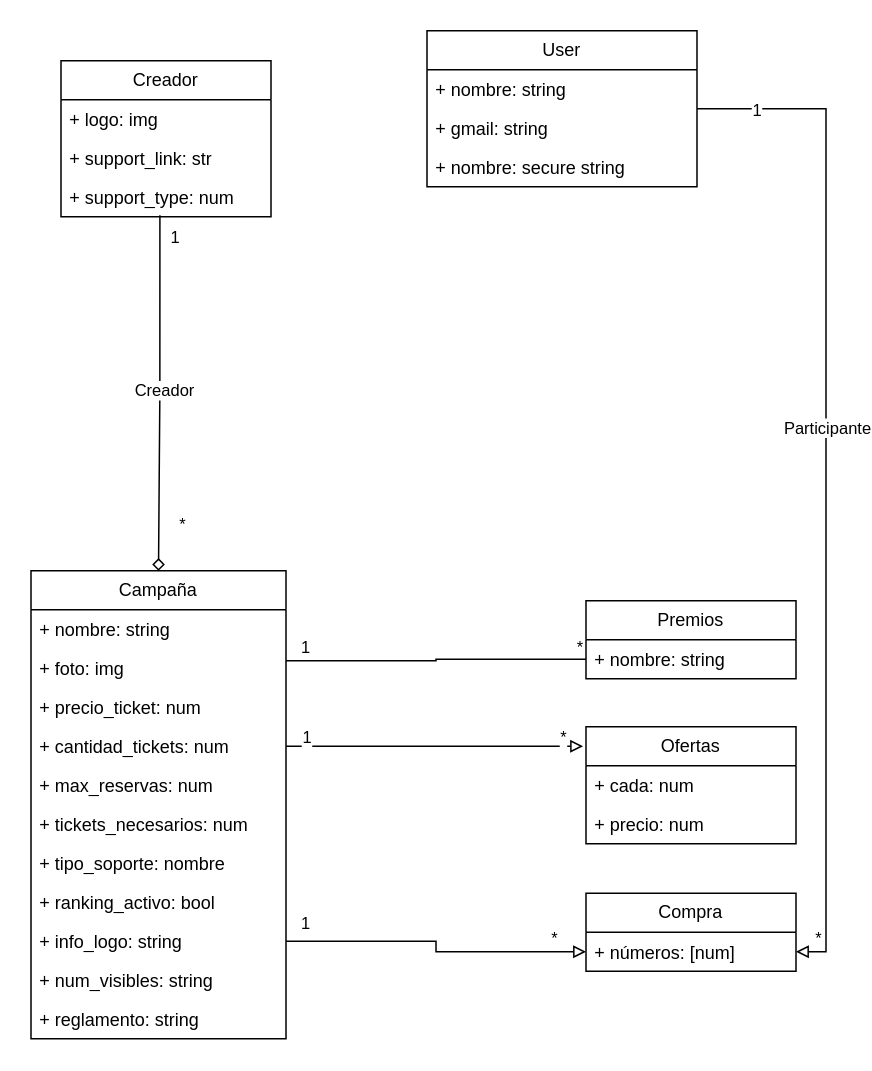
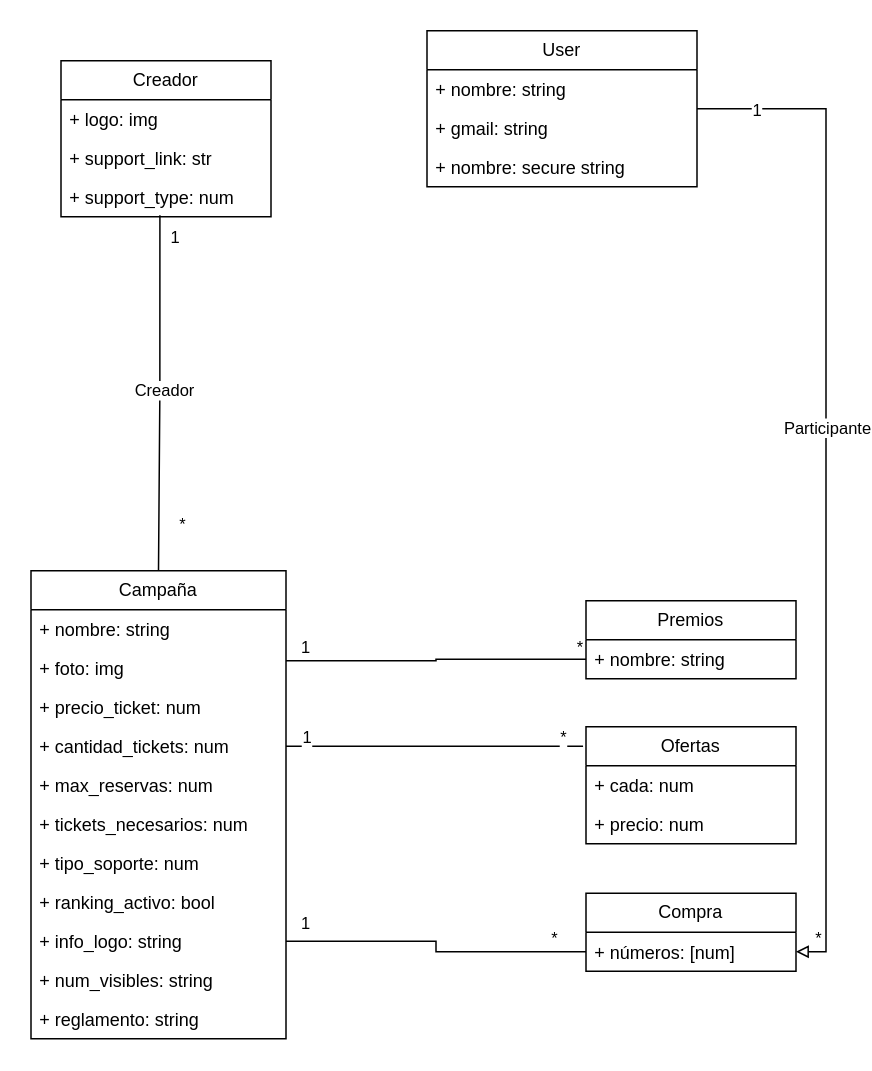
(158, 558) -> (158, 562)
(569, 746) -> (575, 746)
(141, 865) -> (126, 865)
(572, 952) -> (578, 952)
